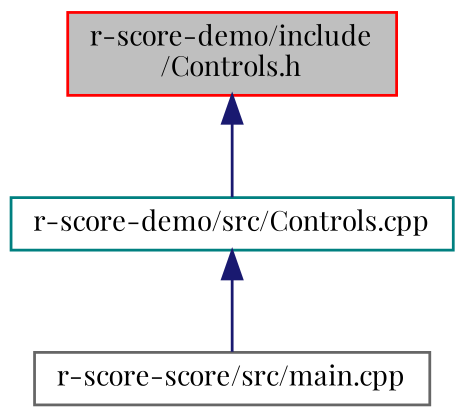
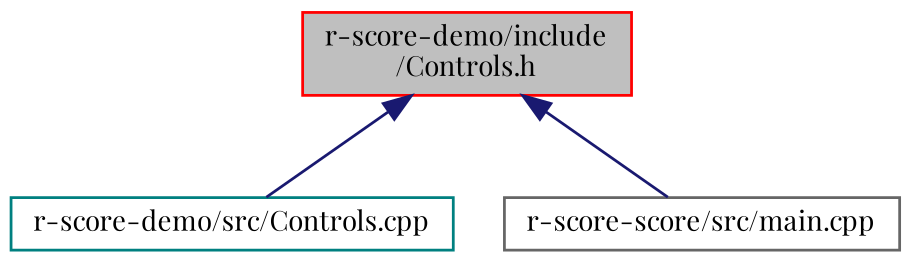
(232, 316) -> (607, 155)
